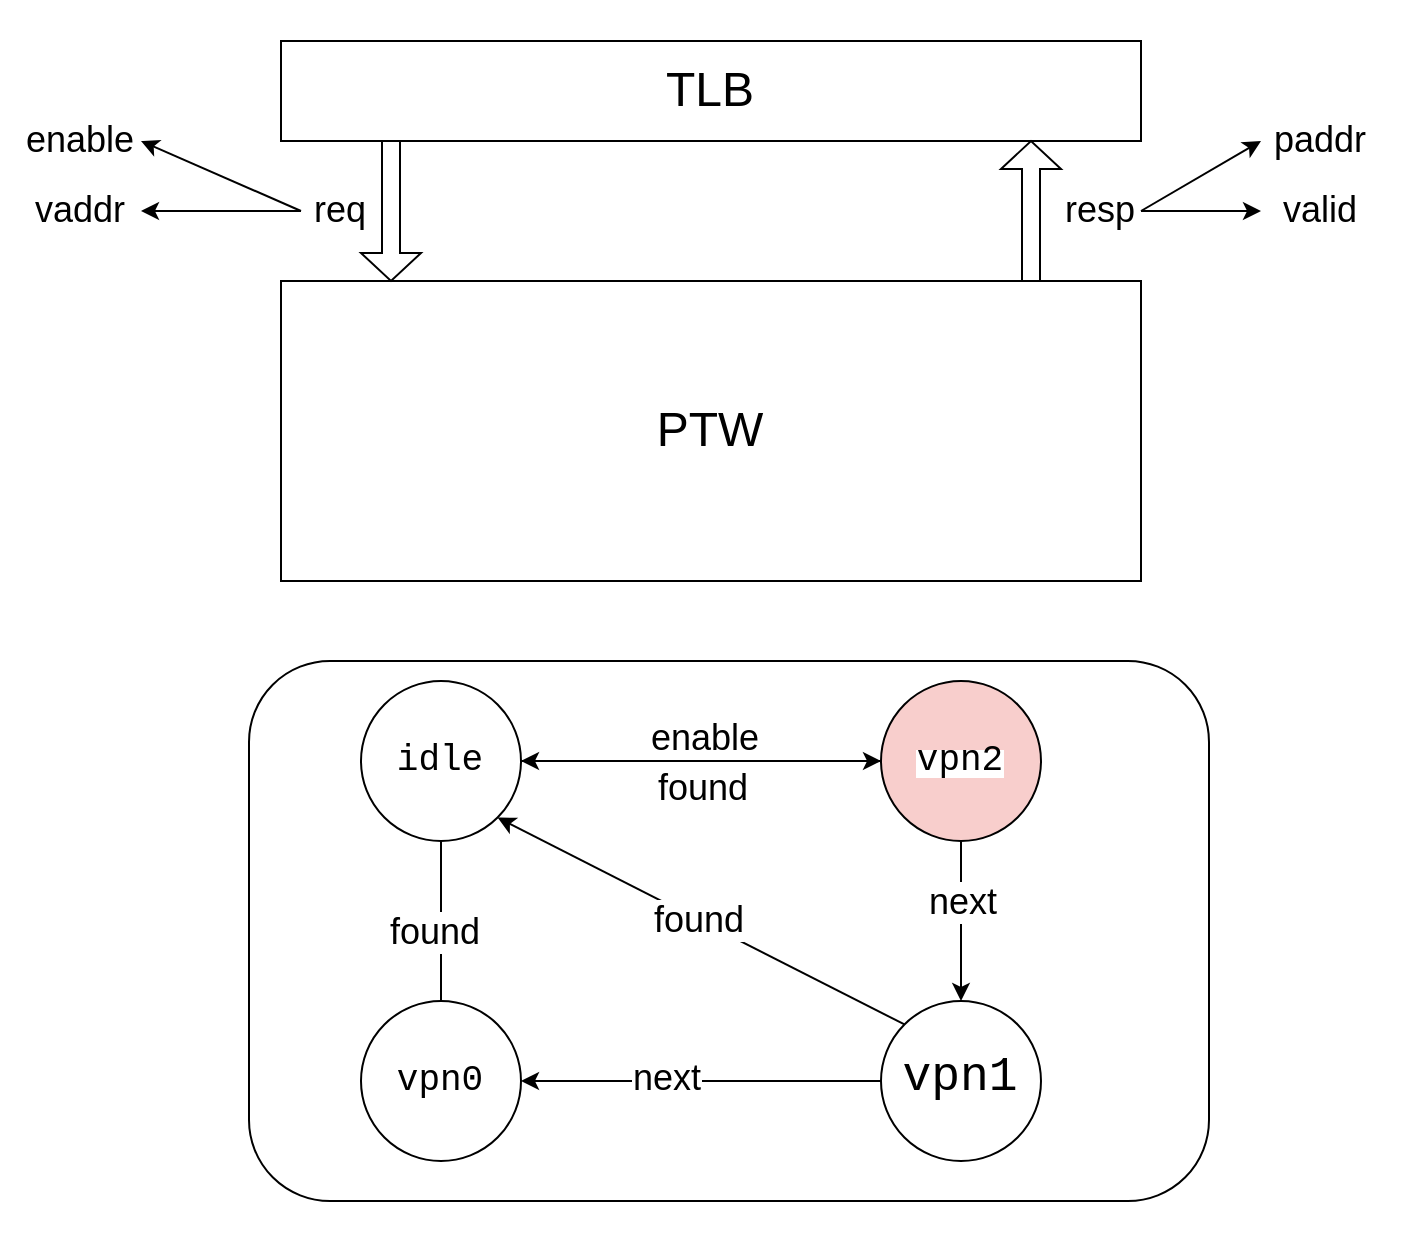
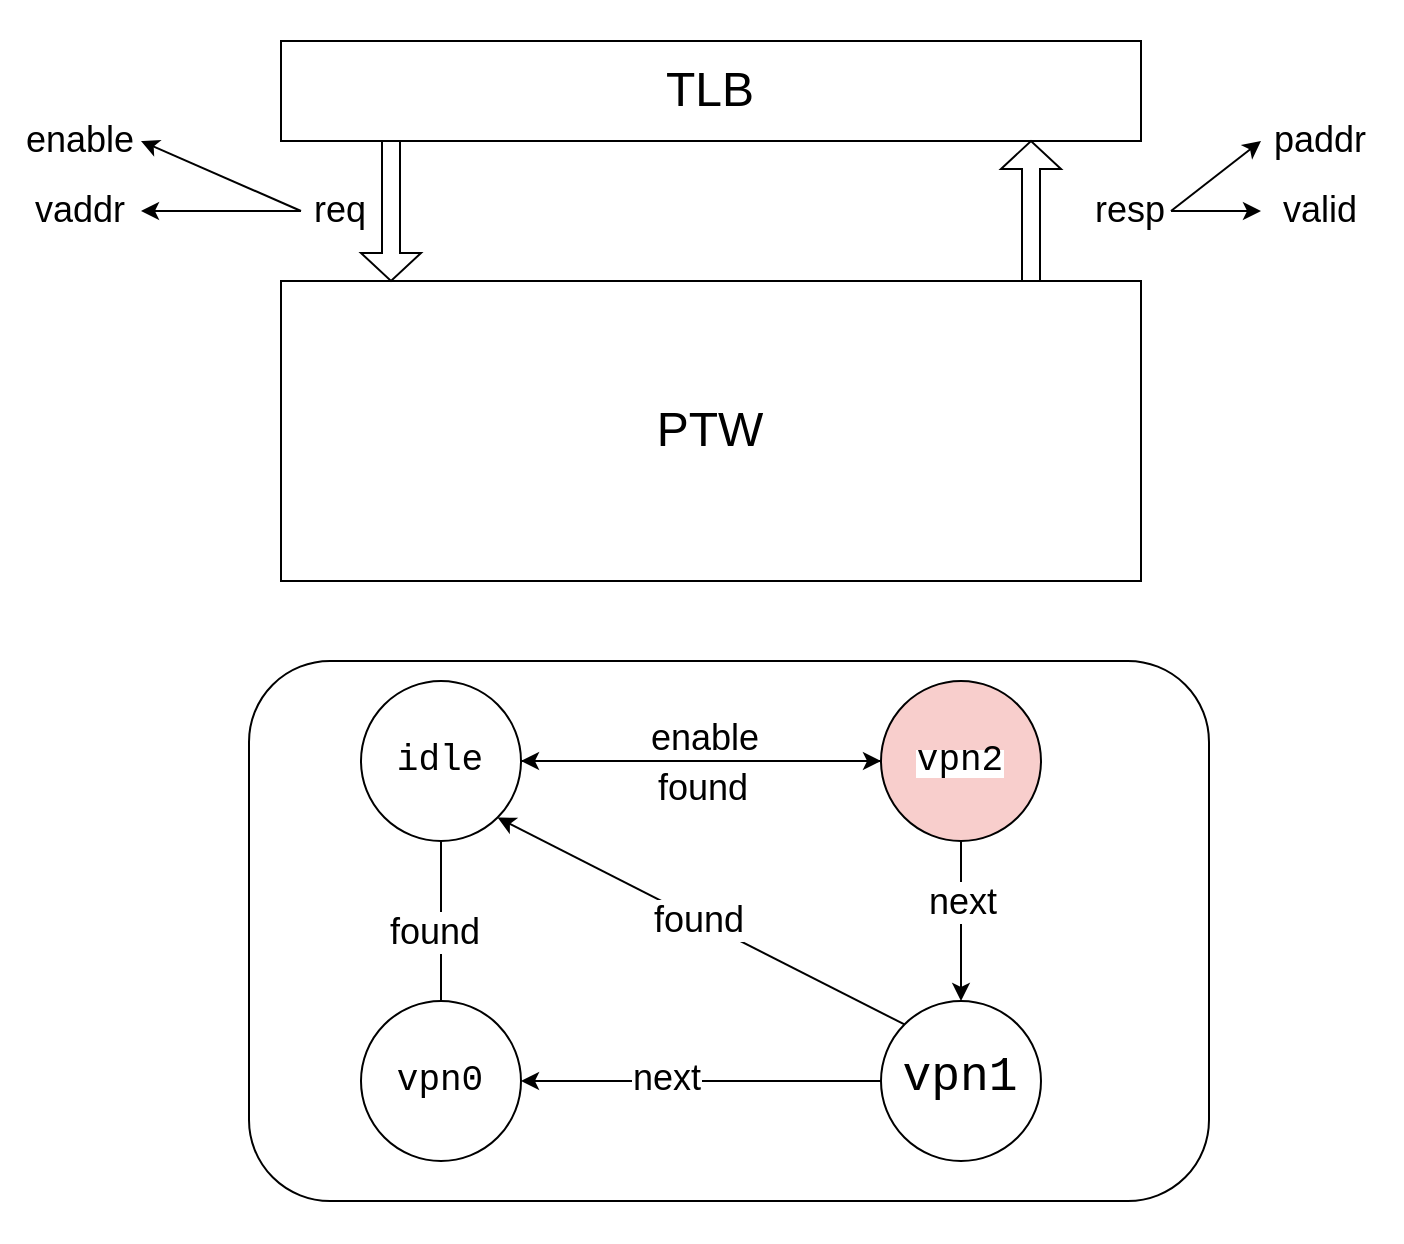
(1101, 211) -> (1131, 211)
